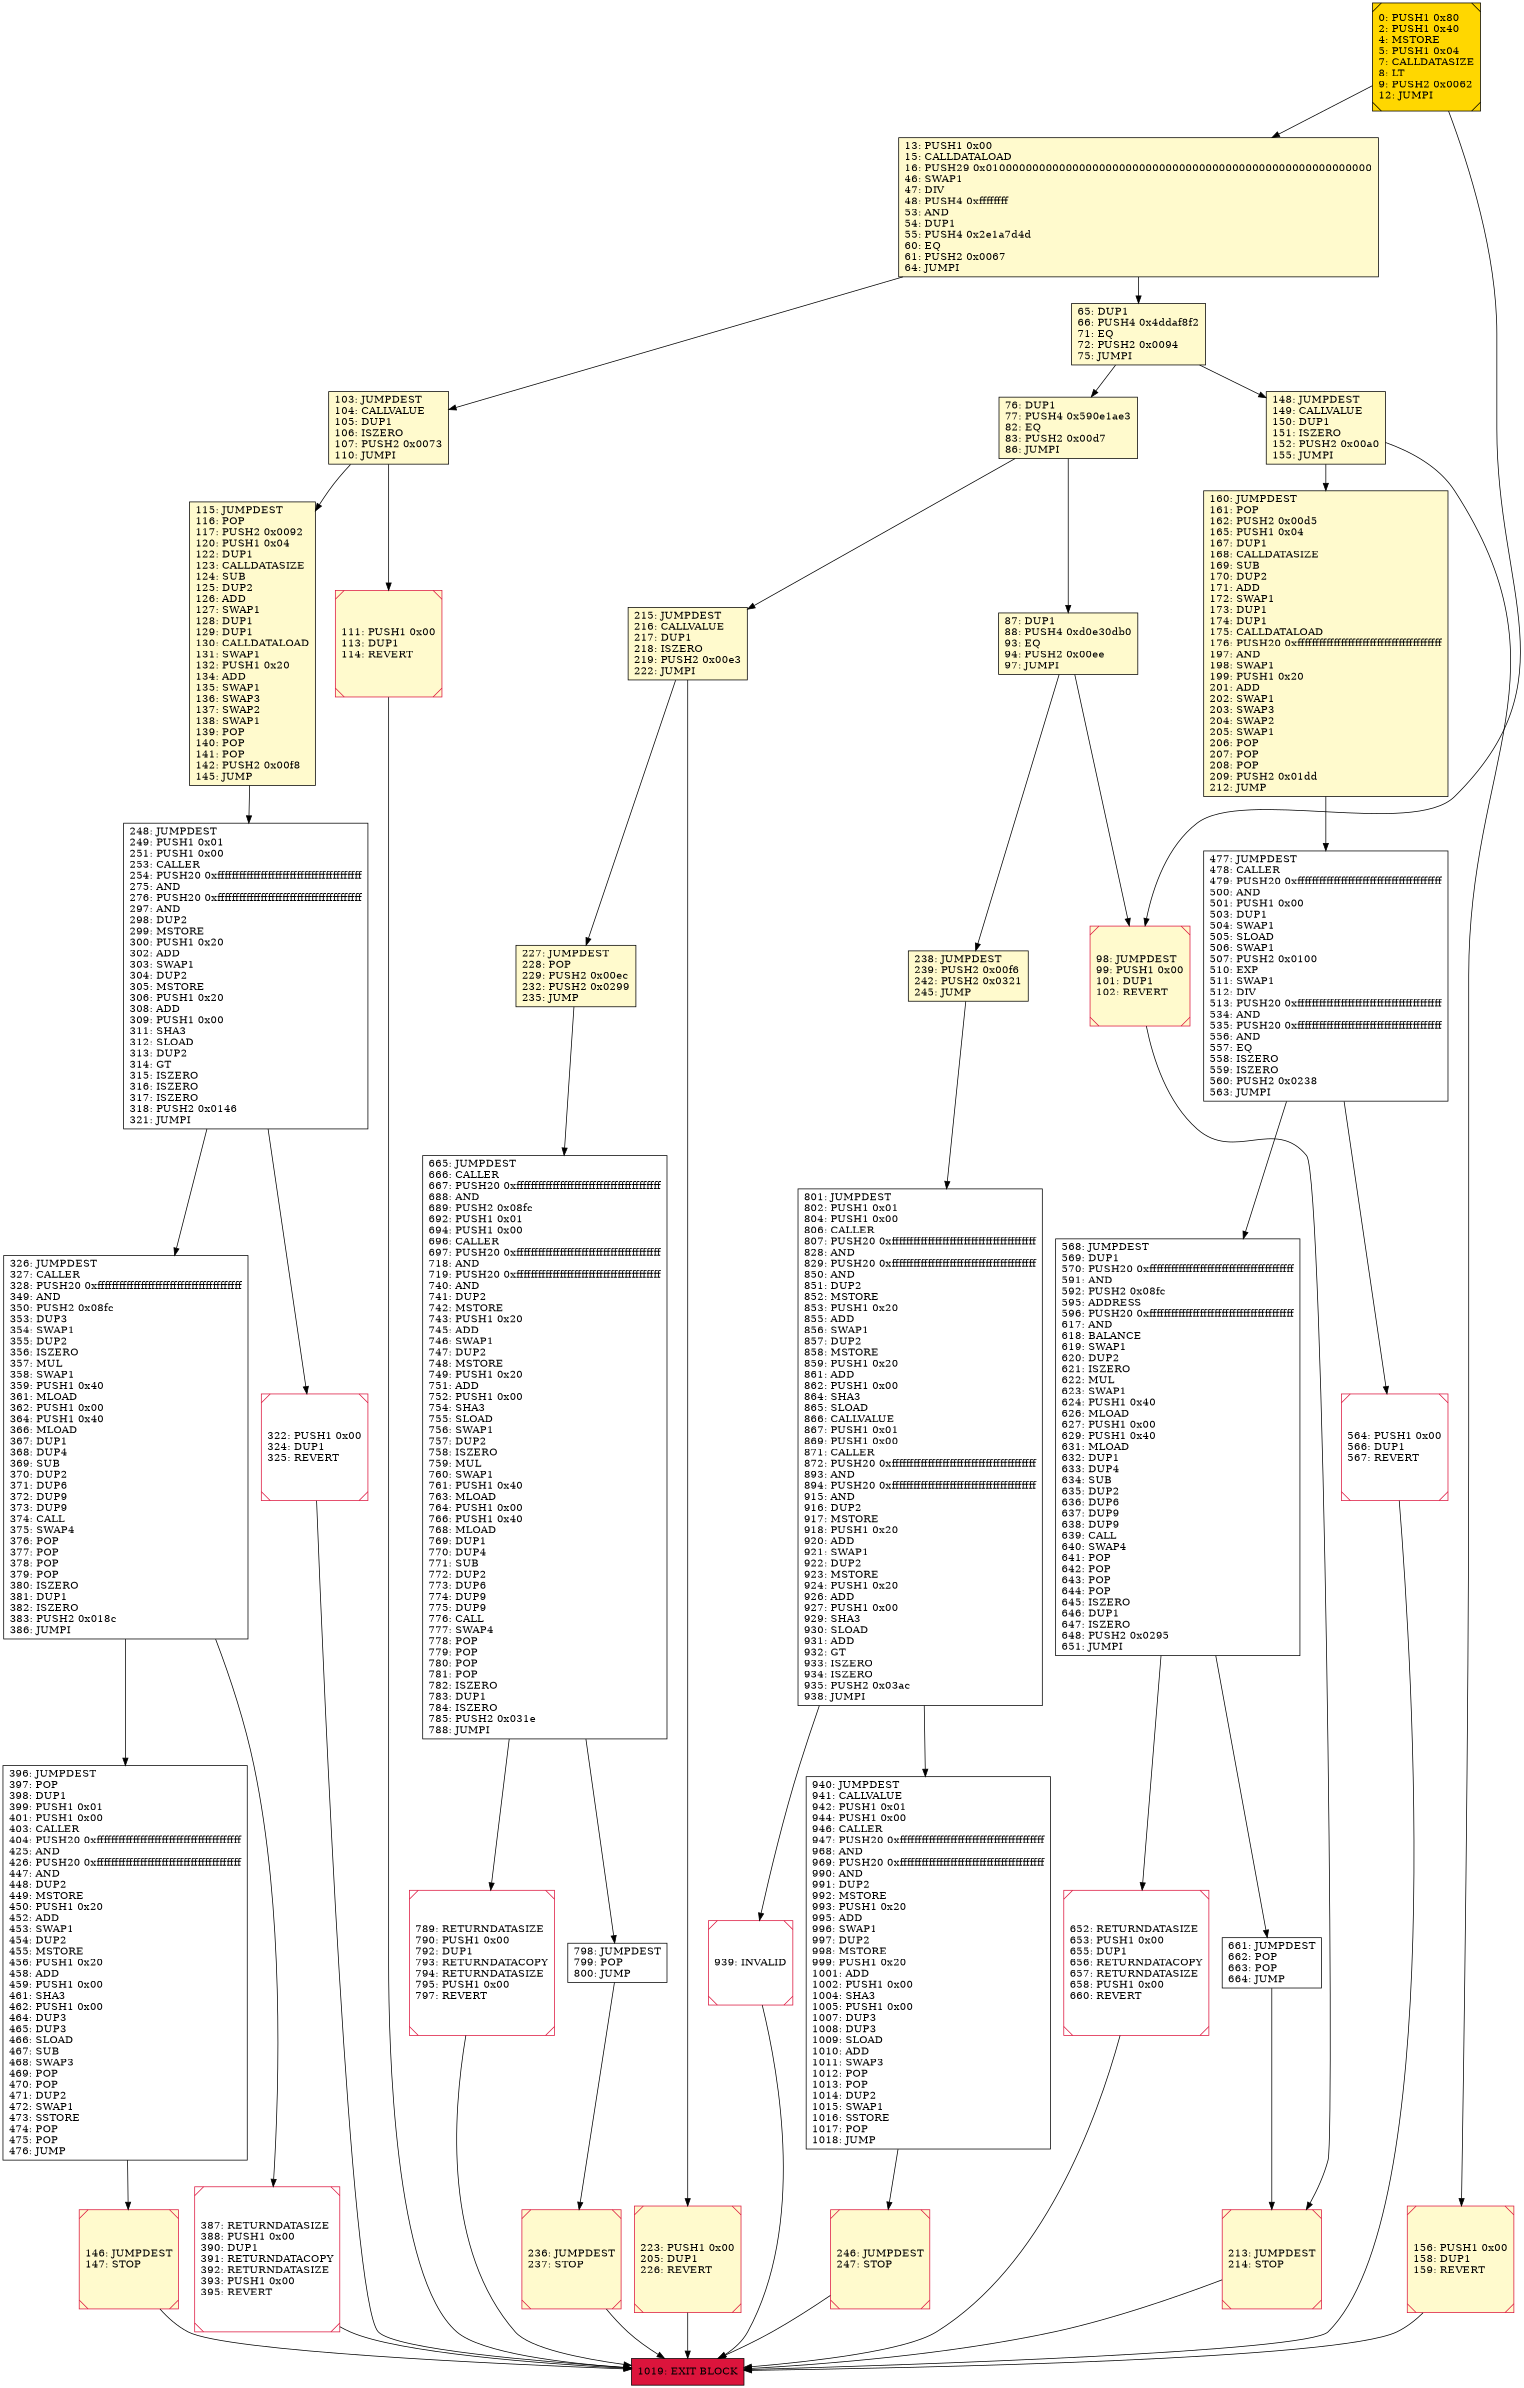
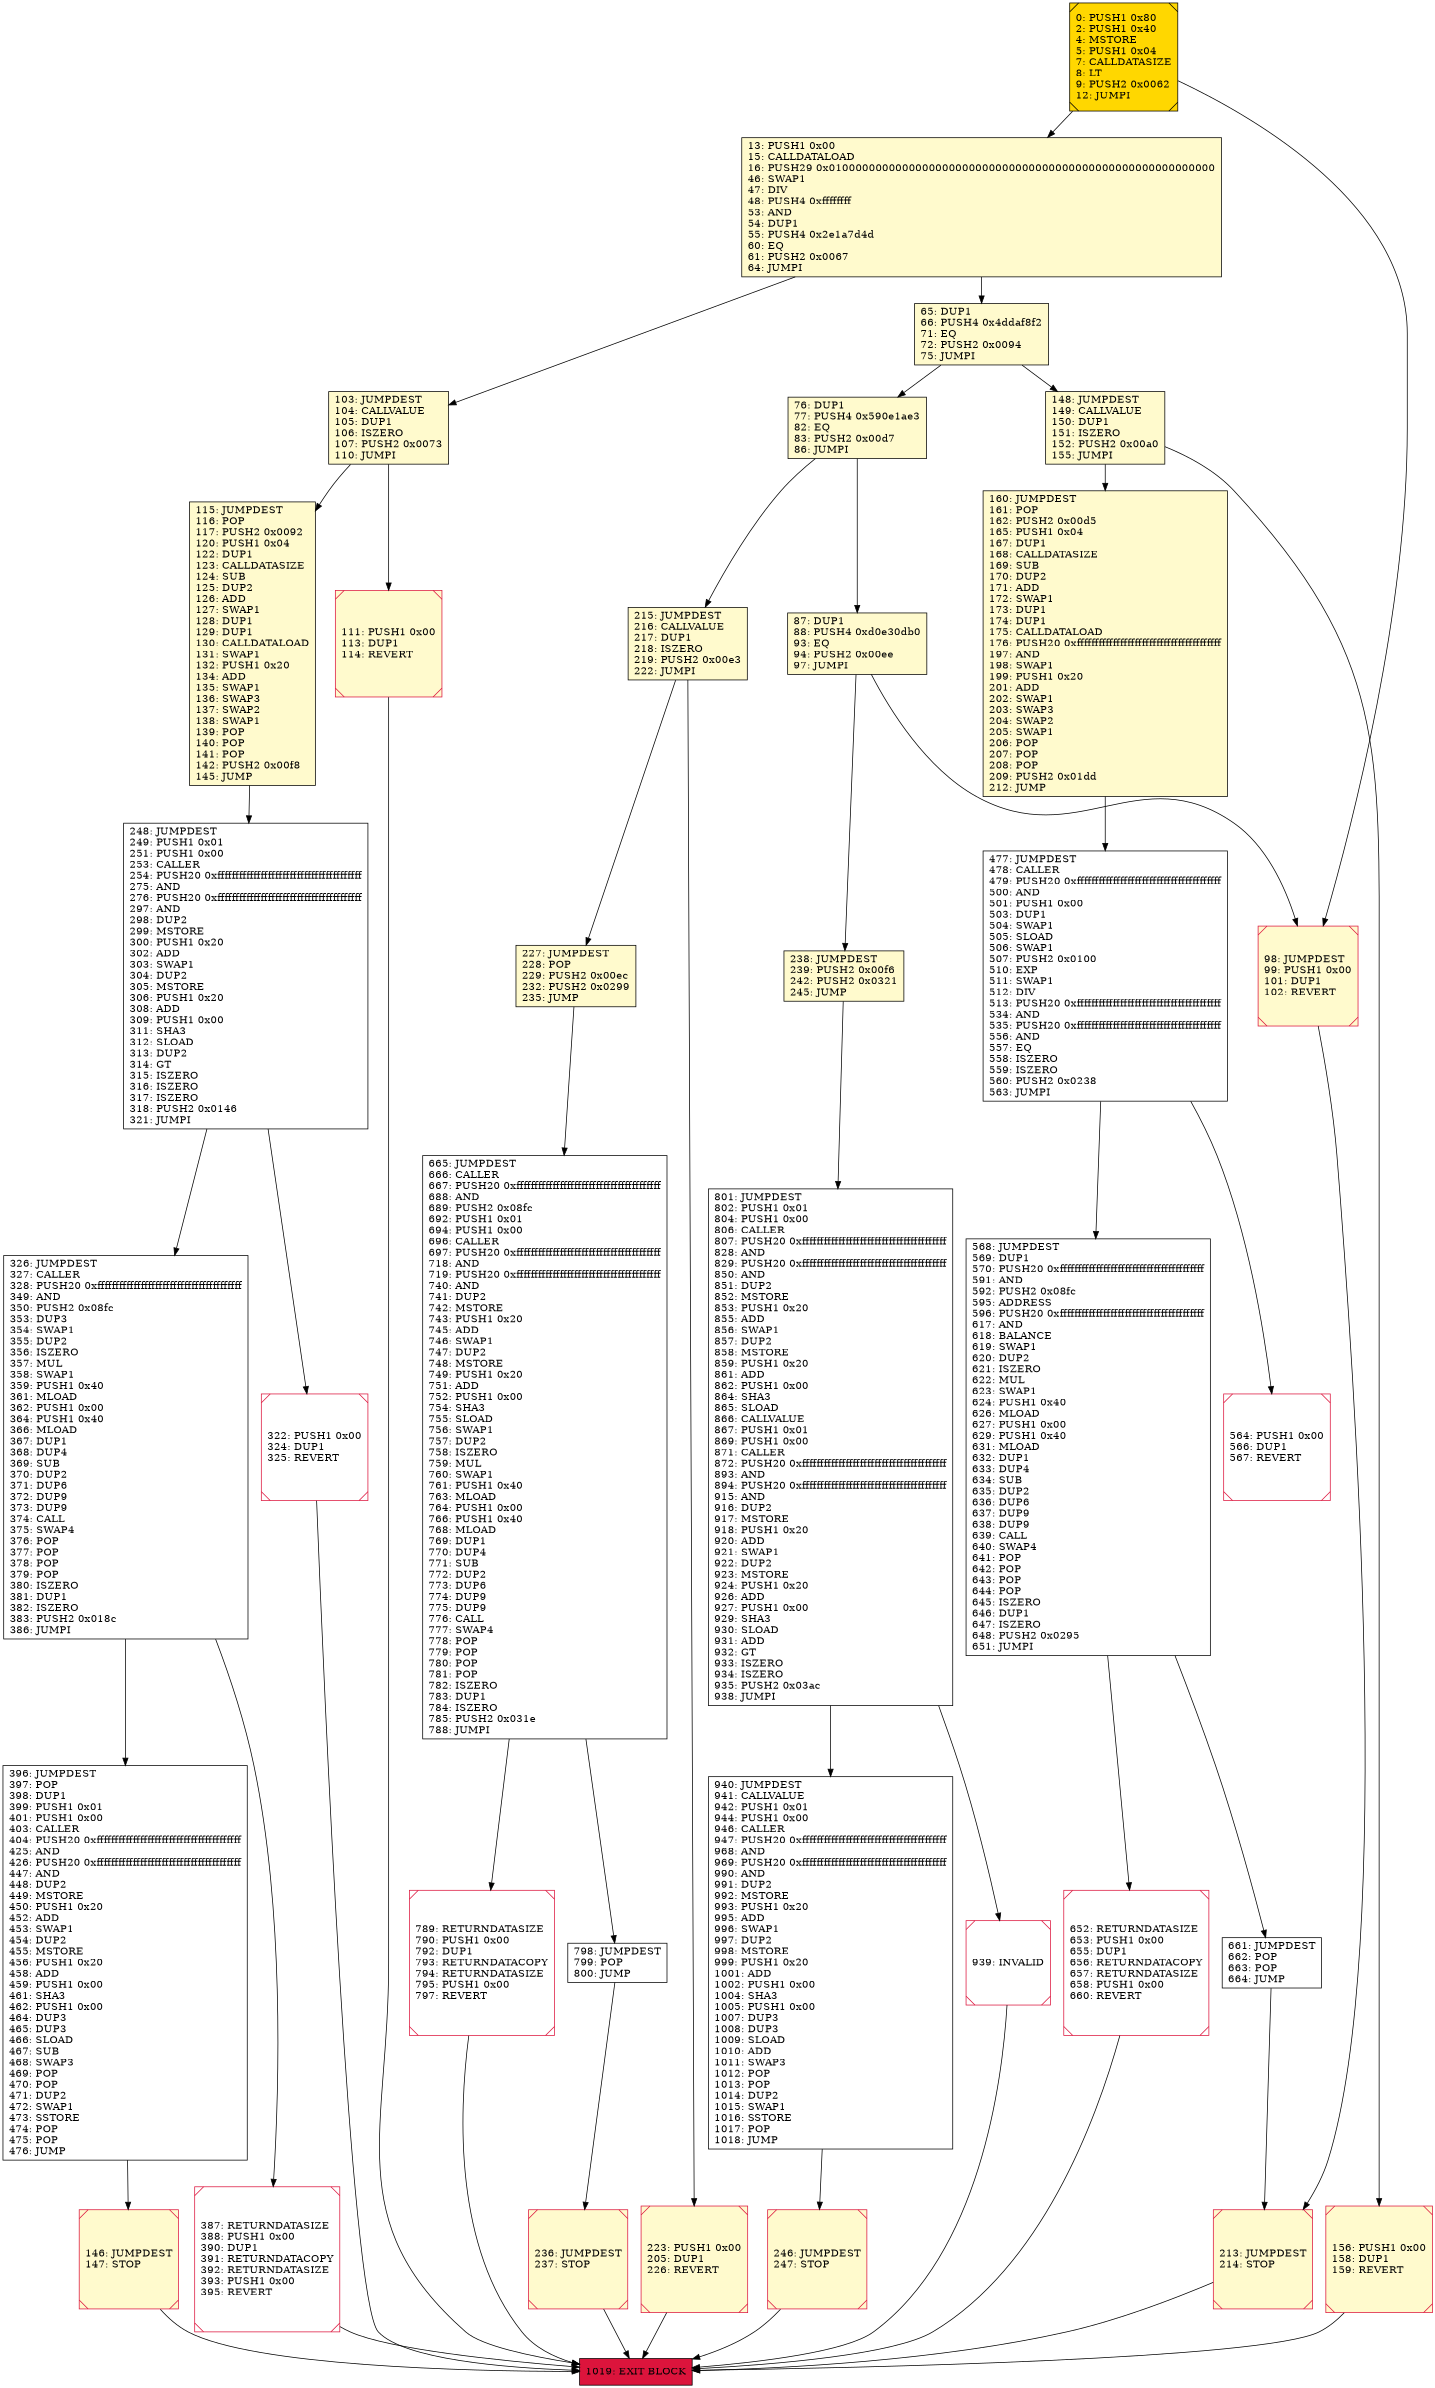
(1382, 2210) -> none
